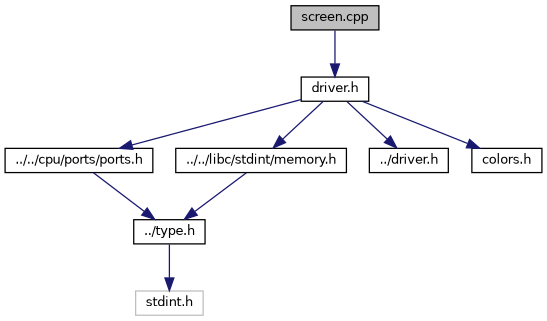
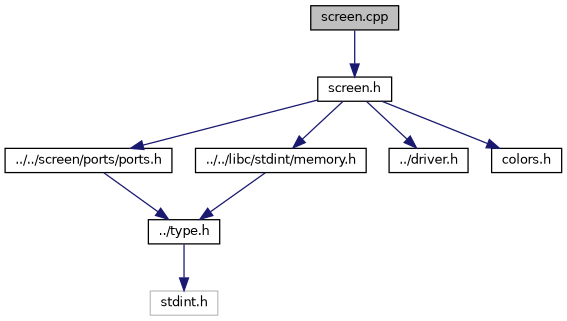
(335, 89) -> (355, 89)
(79, 160) -> (89, 160)
